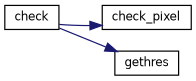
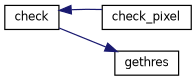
(75, 25) -> (87, 9)
